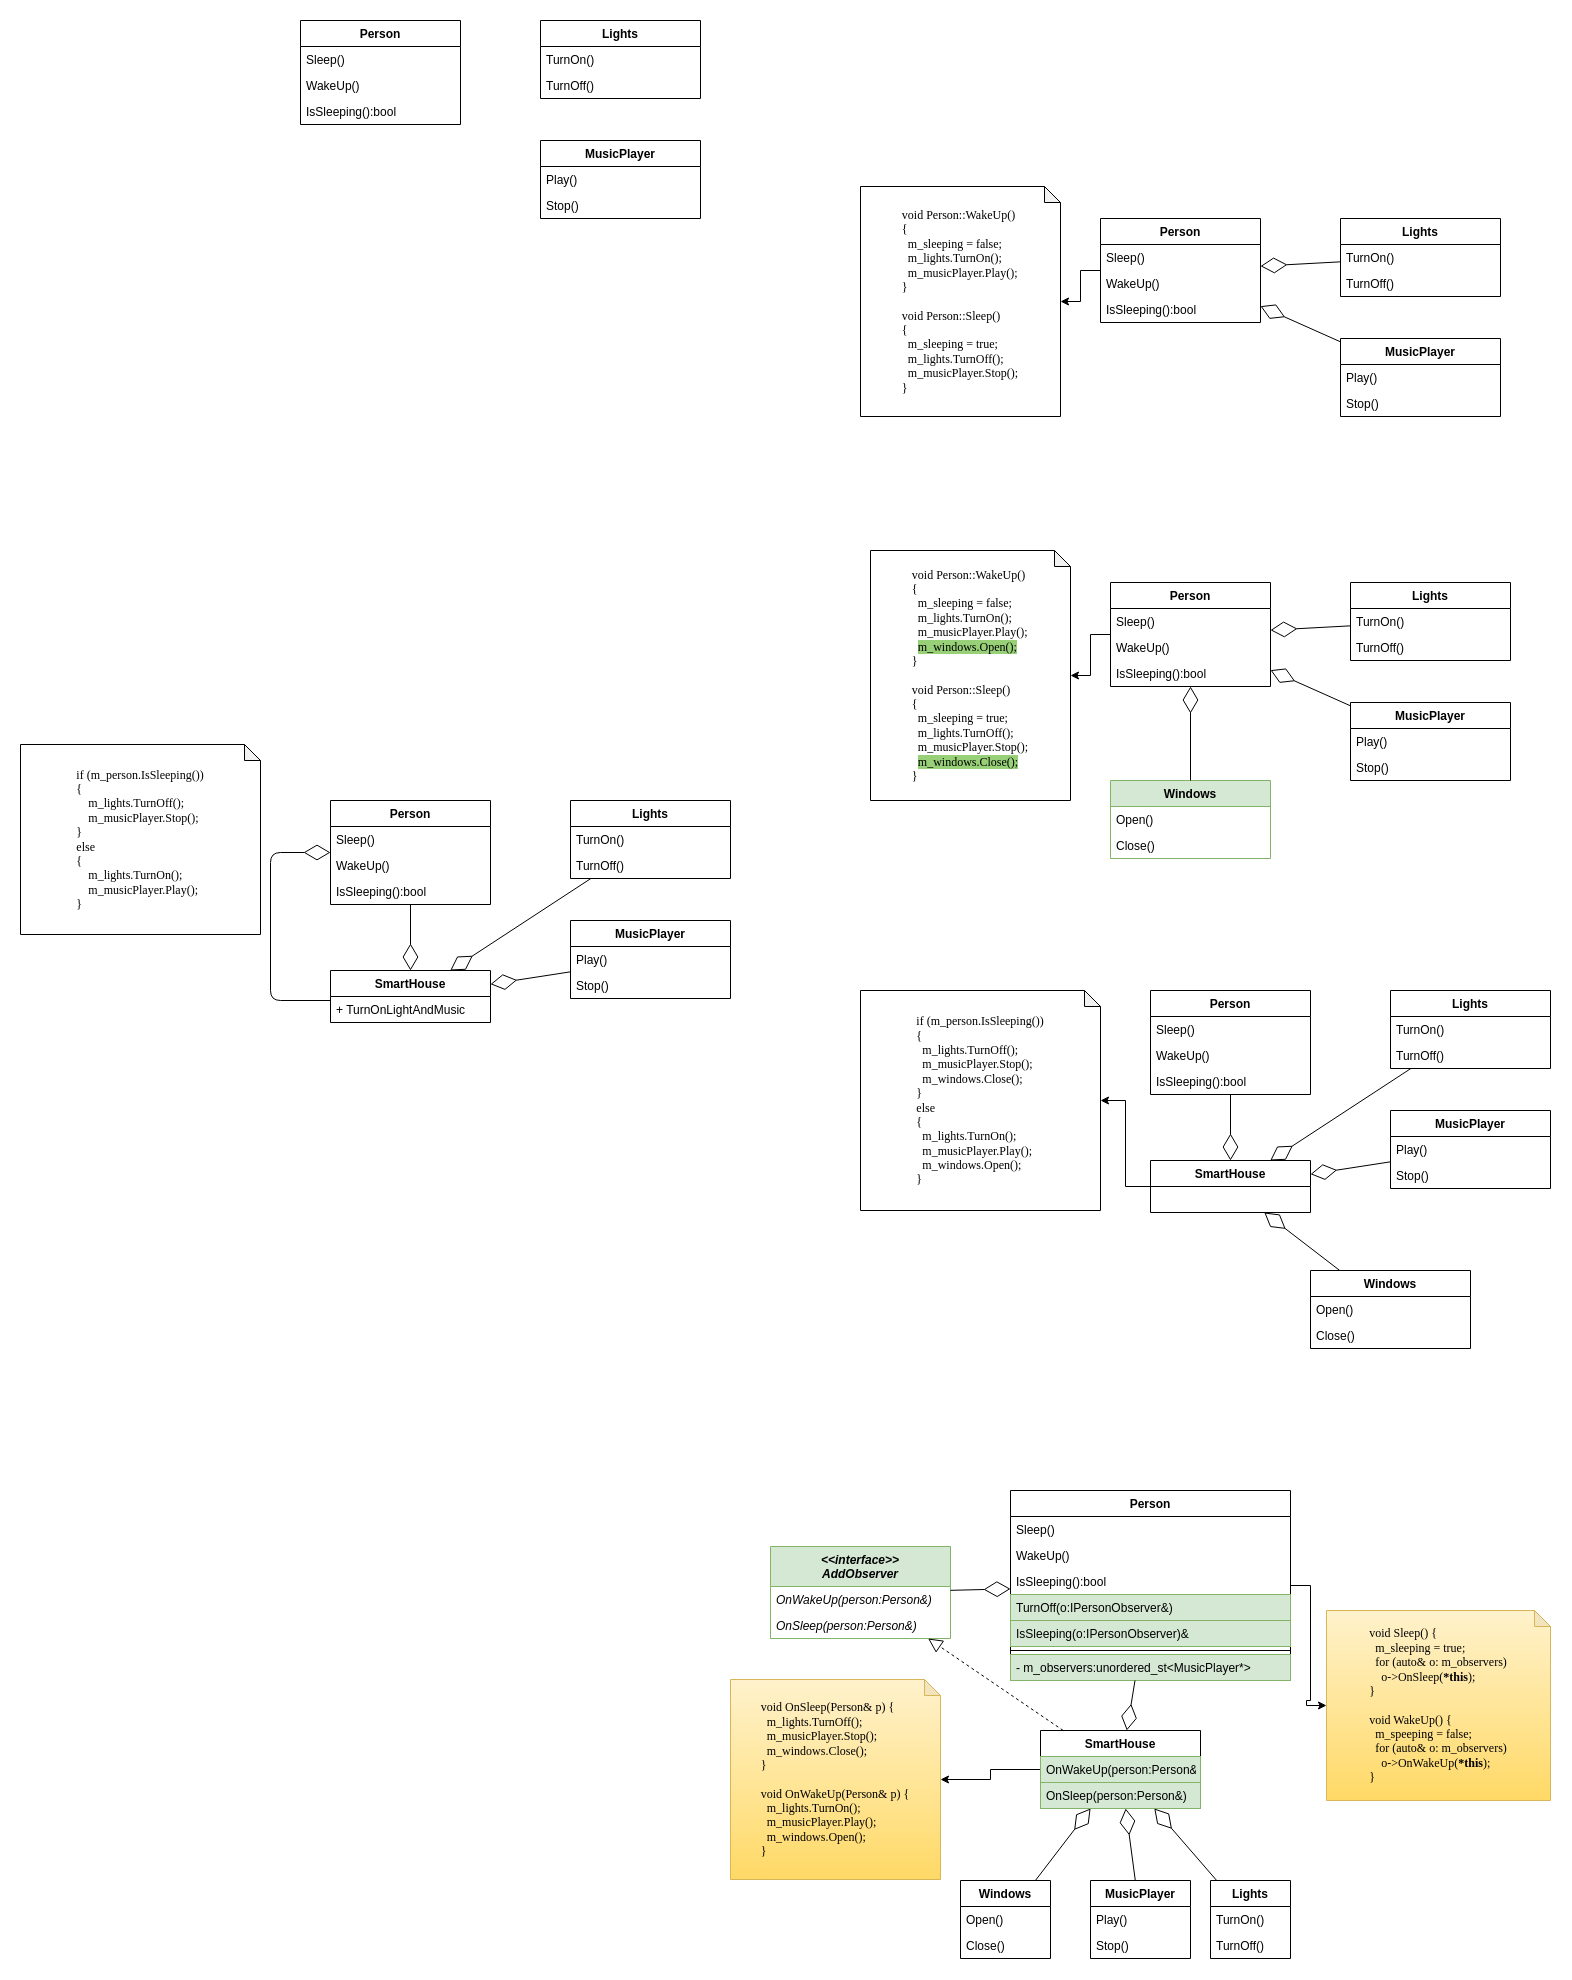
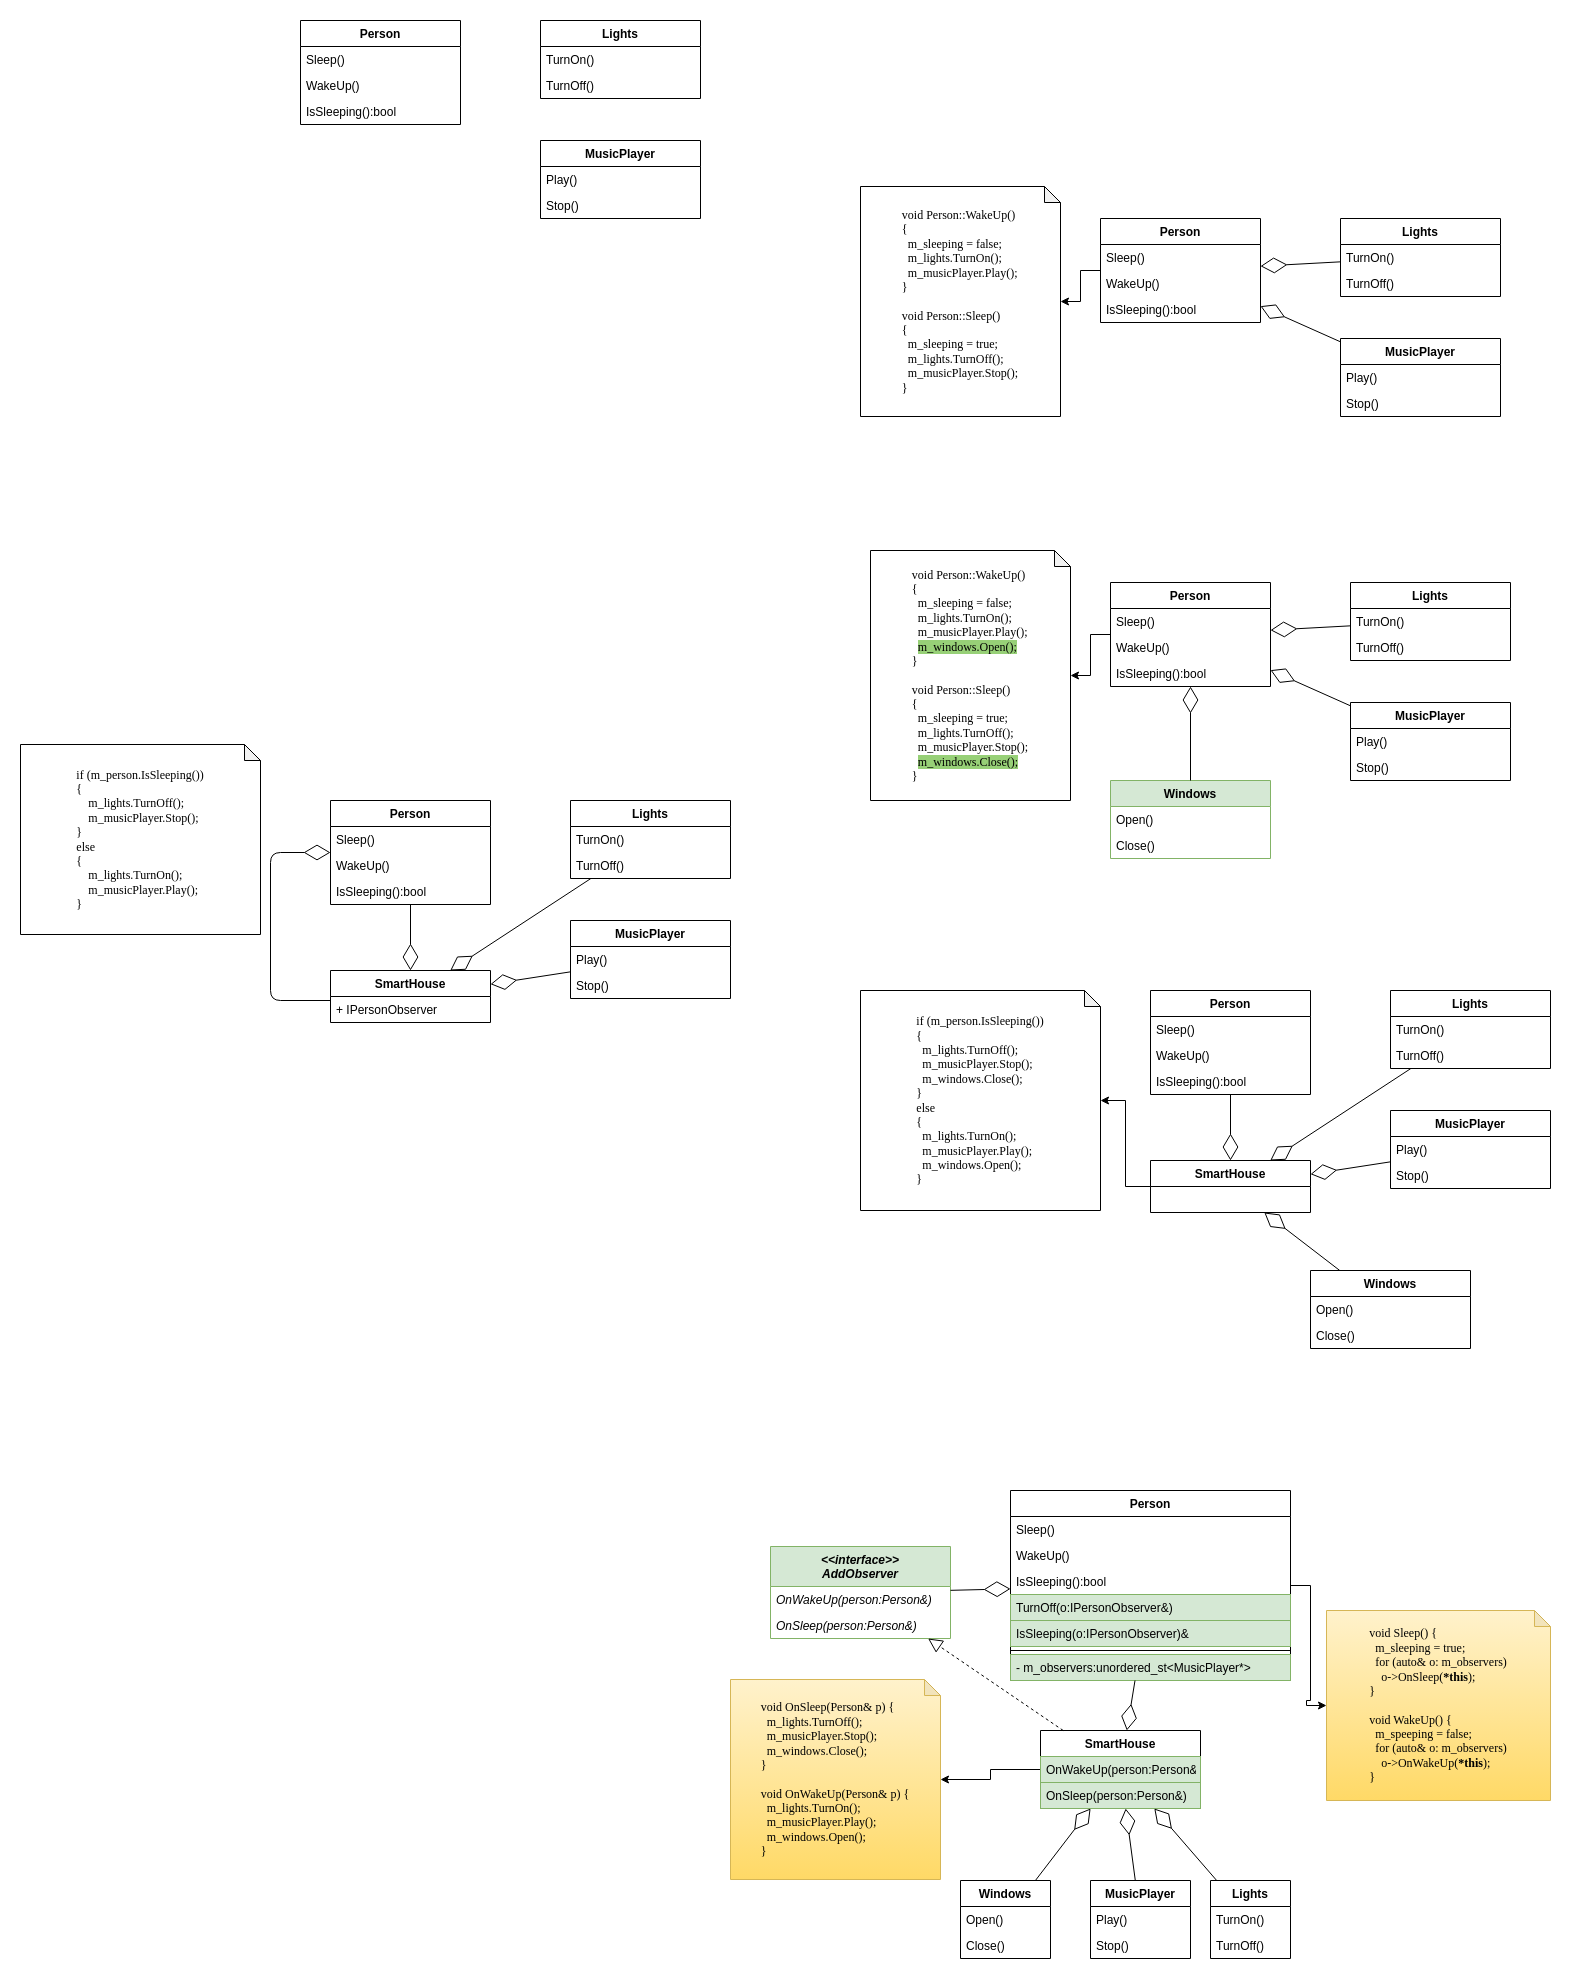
(402, 1010) -> (392, 1010)
